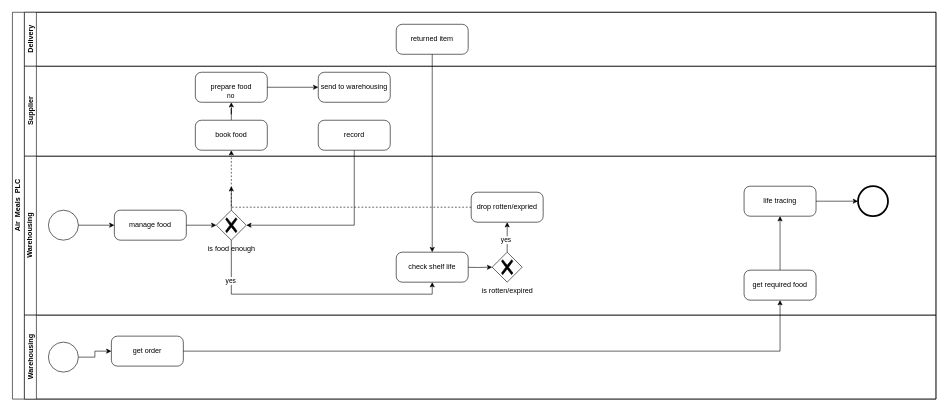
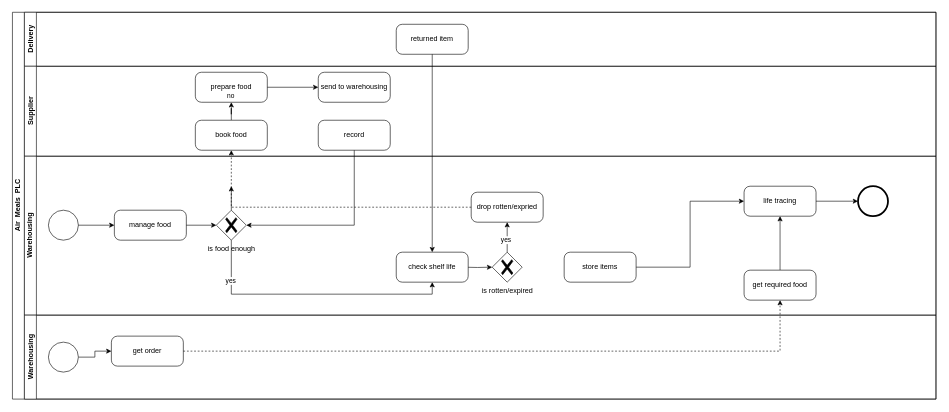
none -> (690, 201)
none -> (600, 267)
(505, 351) -> (505, 351)
